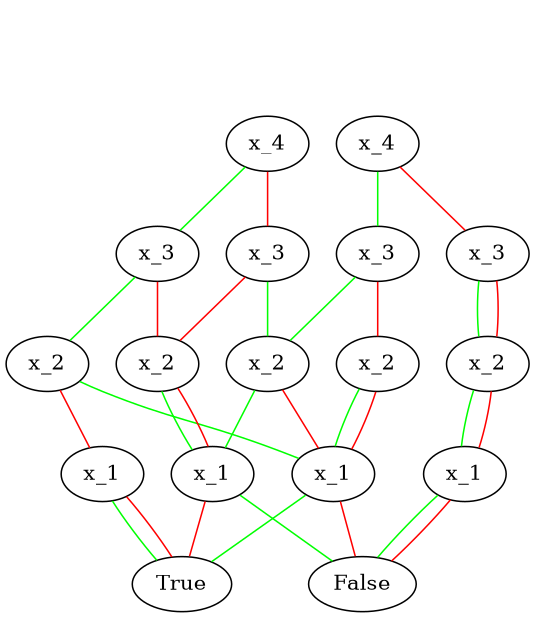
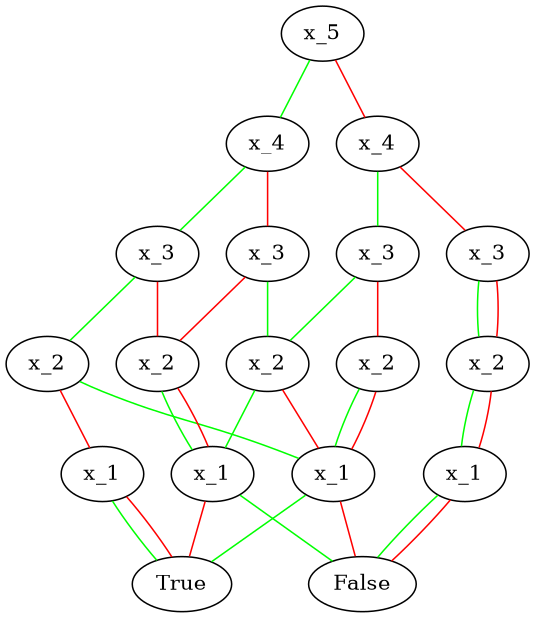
none -> (323, 34)
